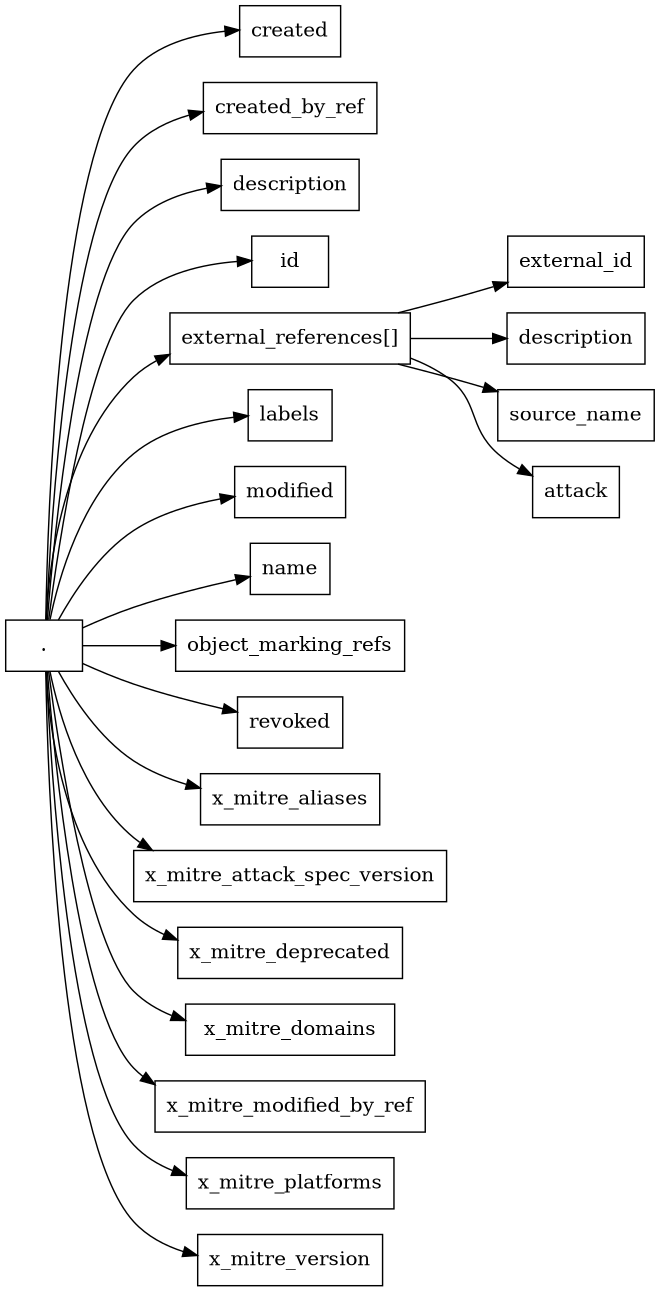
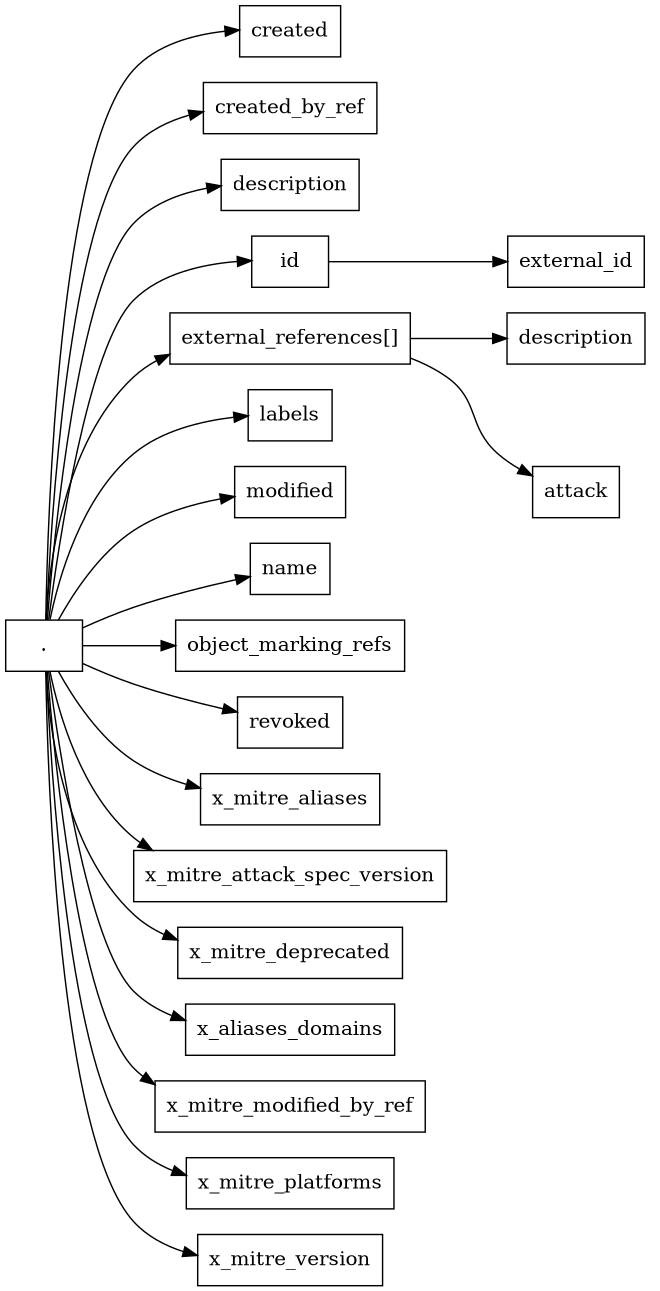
(446, 300) -> (410, 262)
(576, 415) -> none
(290, 1030) -> (290, 1030)
